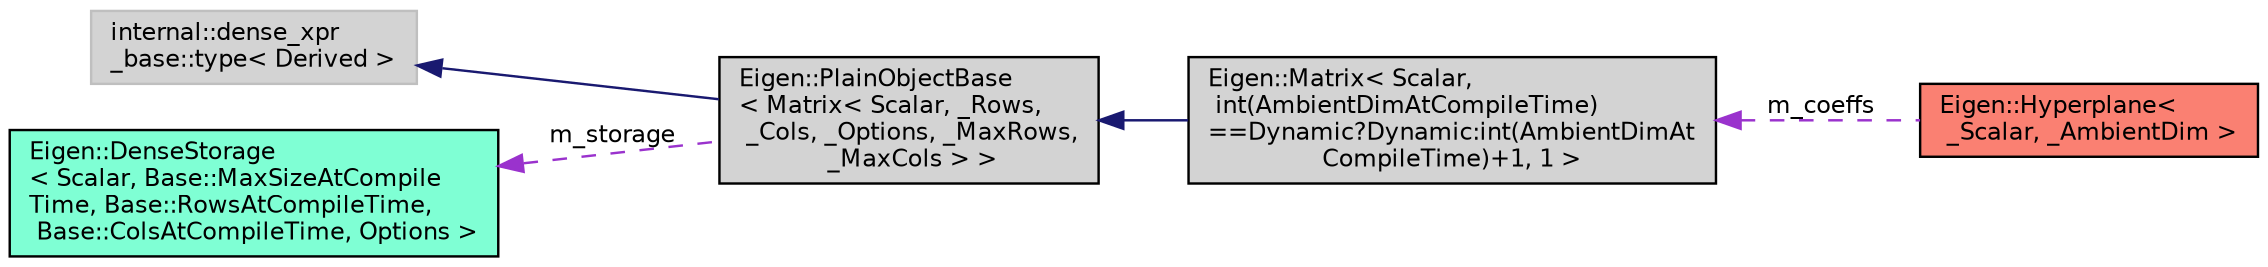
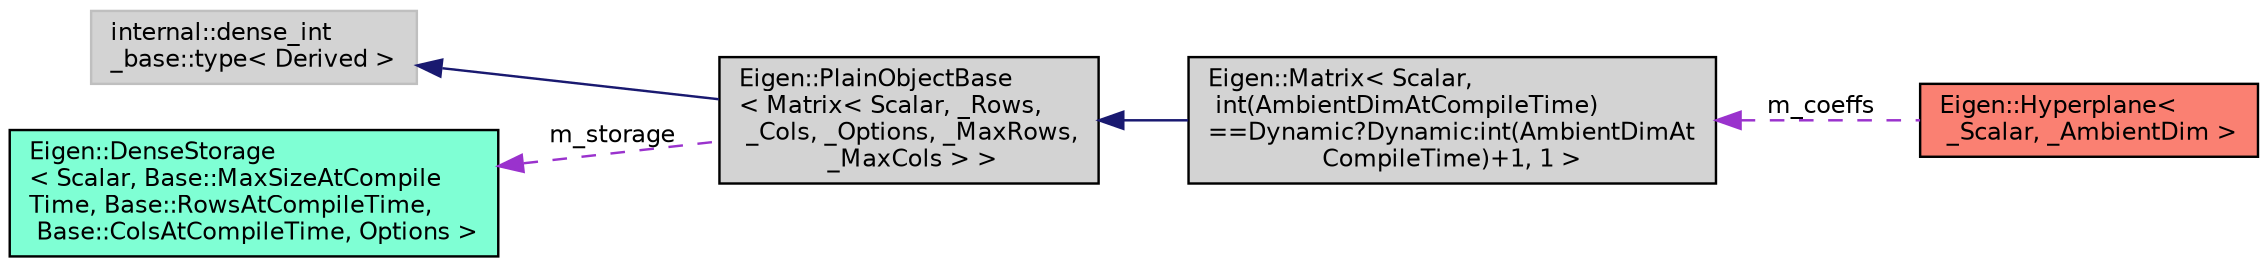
(254, 47) -> (254, 47)
